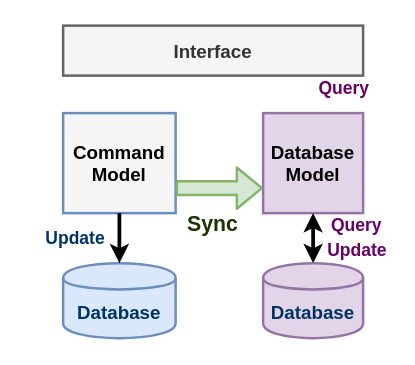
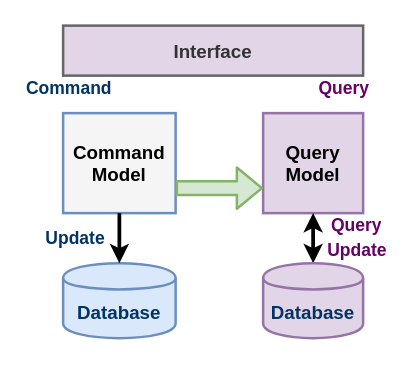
(213, 51) -> (213, 51)
none -> (69, 88)
(313, 163) -> (313, 163)
(213, 226) -> none
